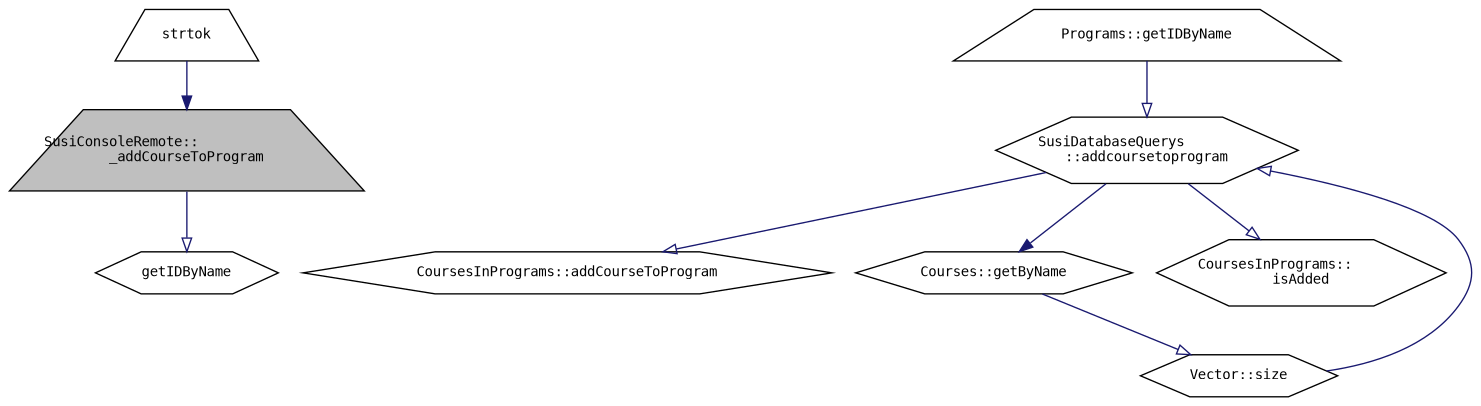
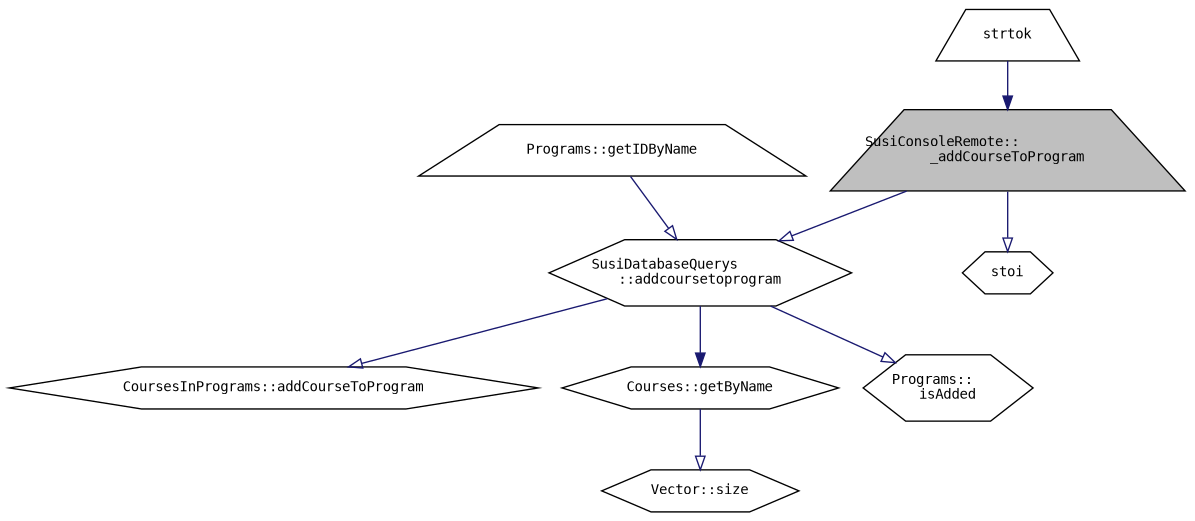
(1464, 248) -> (849, 213)
(187, 273) -> (1008, 273)
(1301, 273) -> (948, 388)
